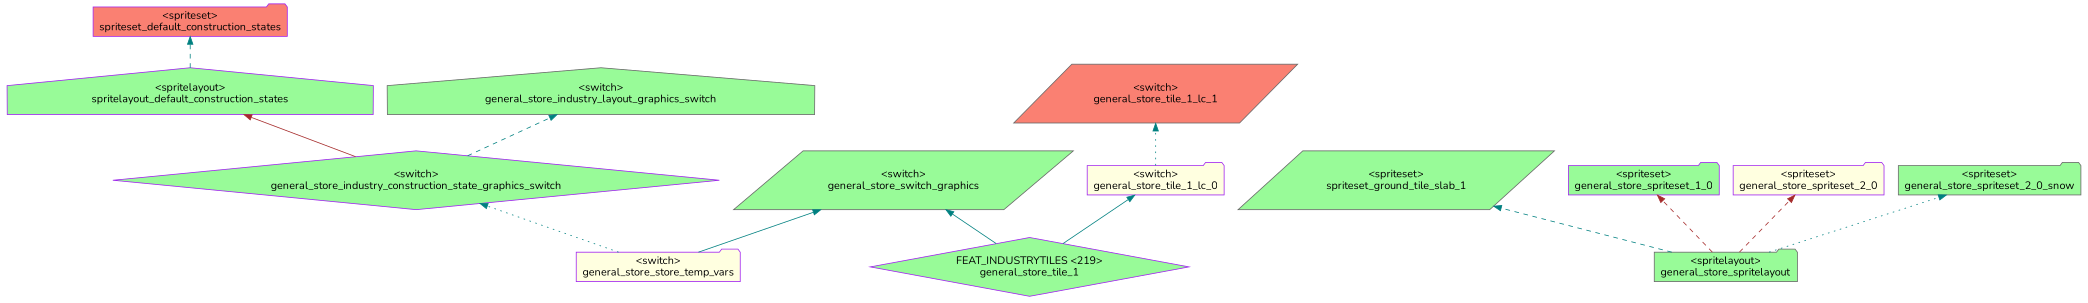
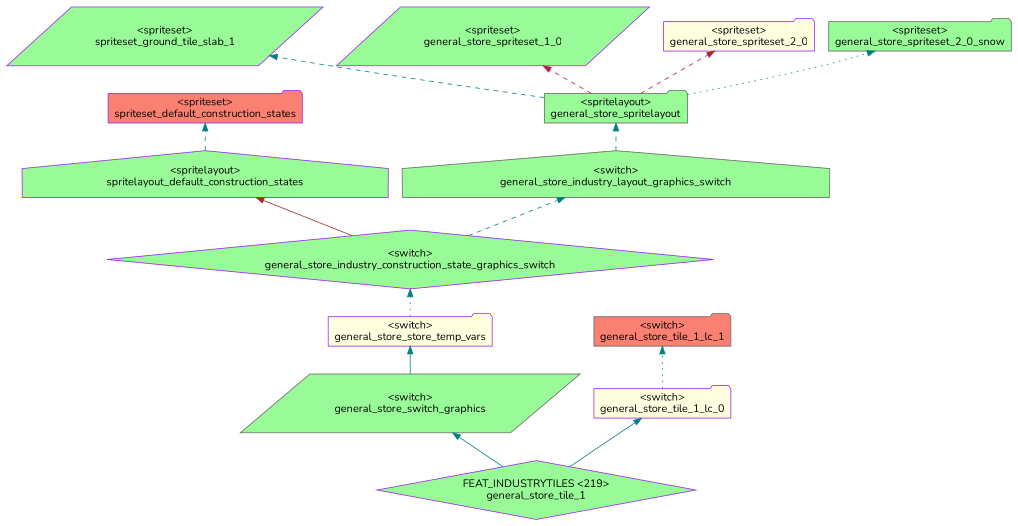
(1156, 94) -> (662, 331)
none -> (616, 141)
(1396, 180) -> (165, 36)
(1644, 180) -> (493, 36)
(756, 232) -> (410, 364)
